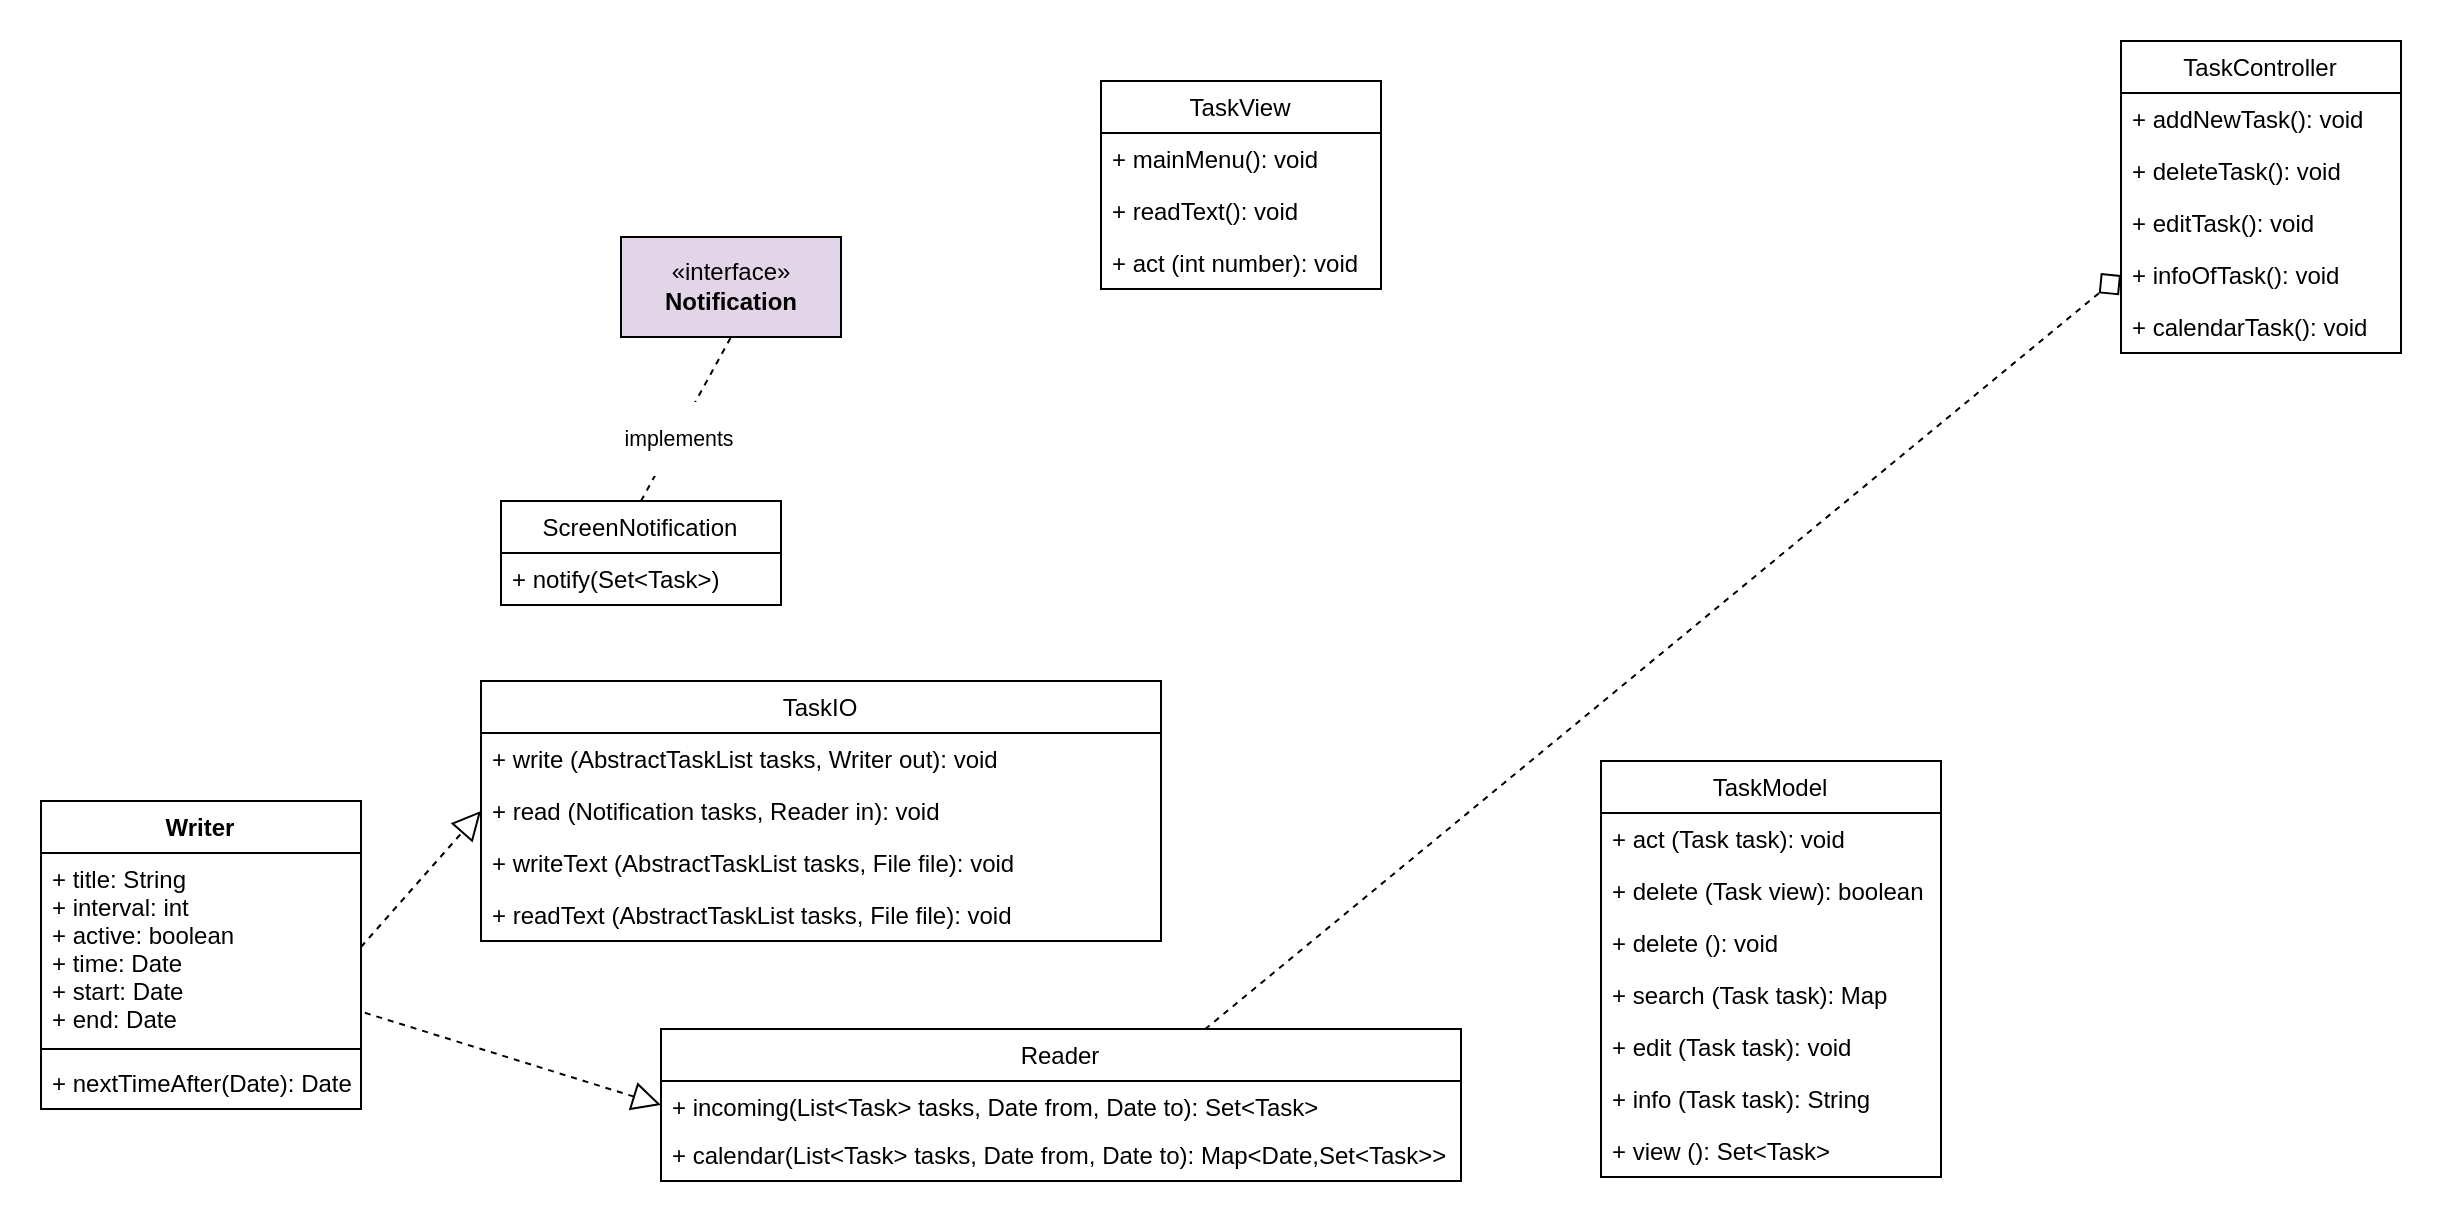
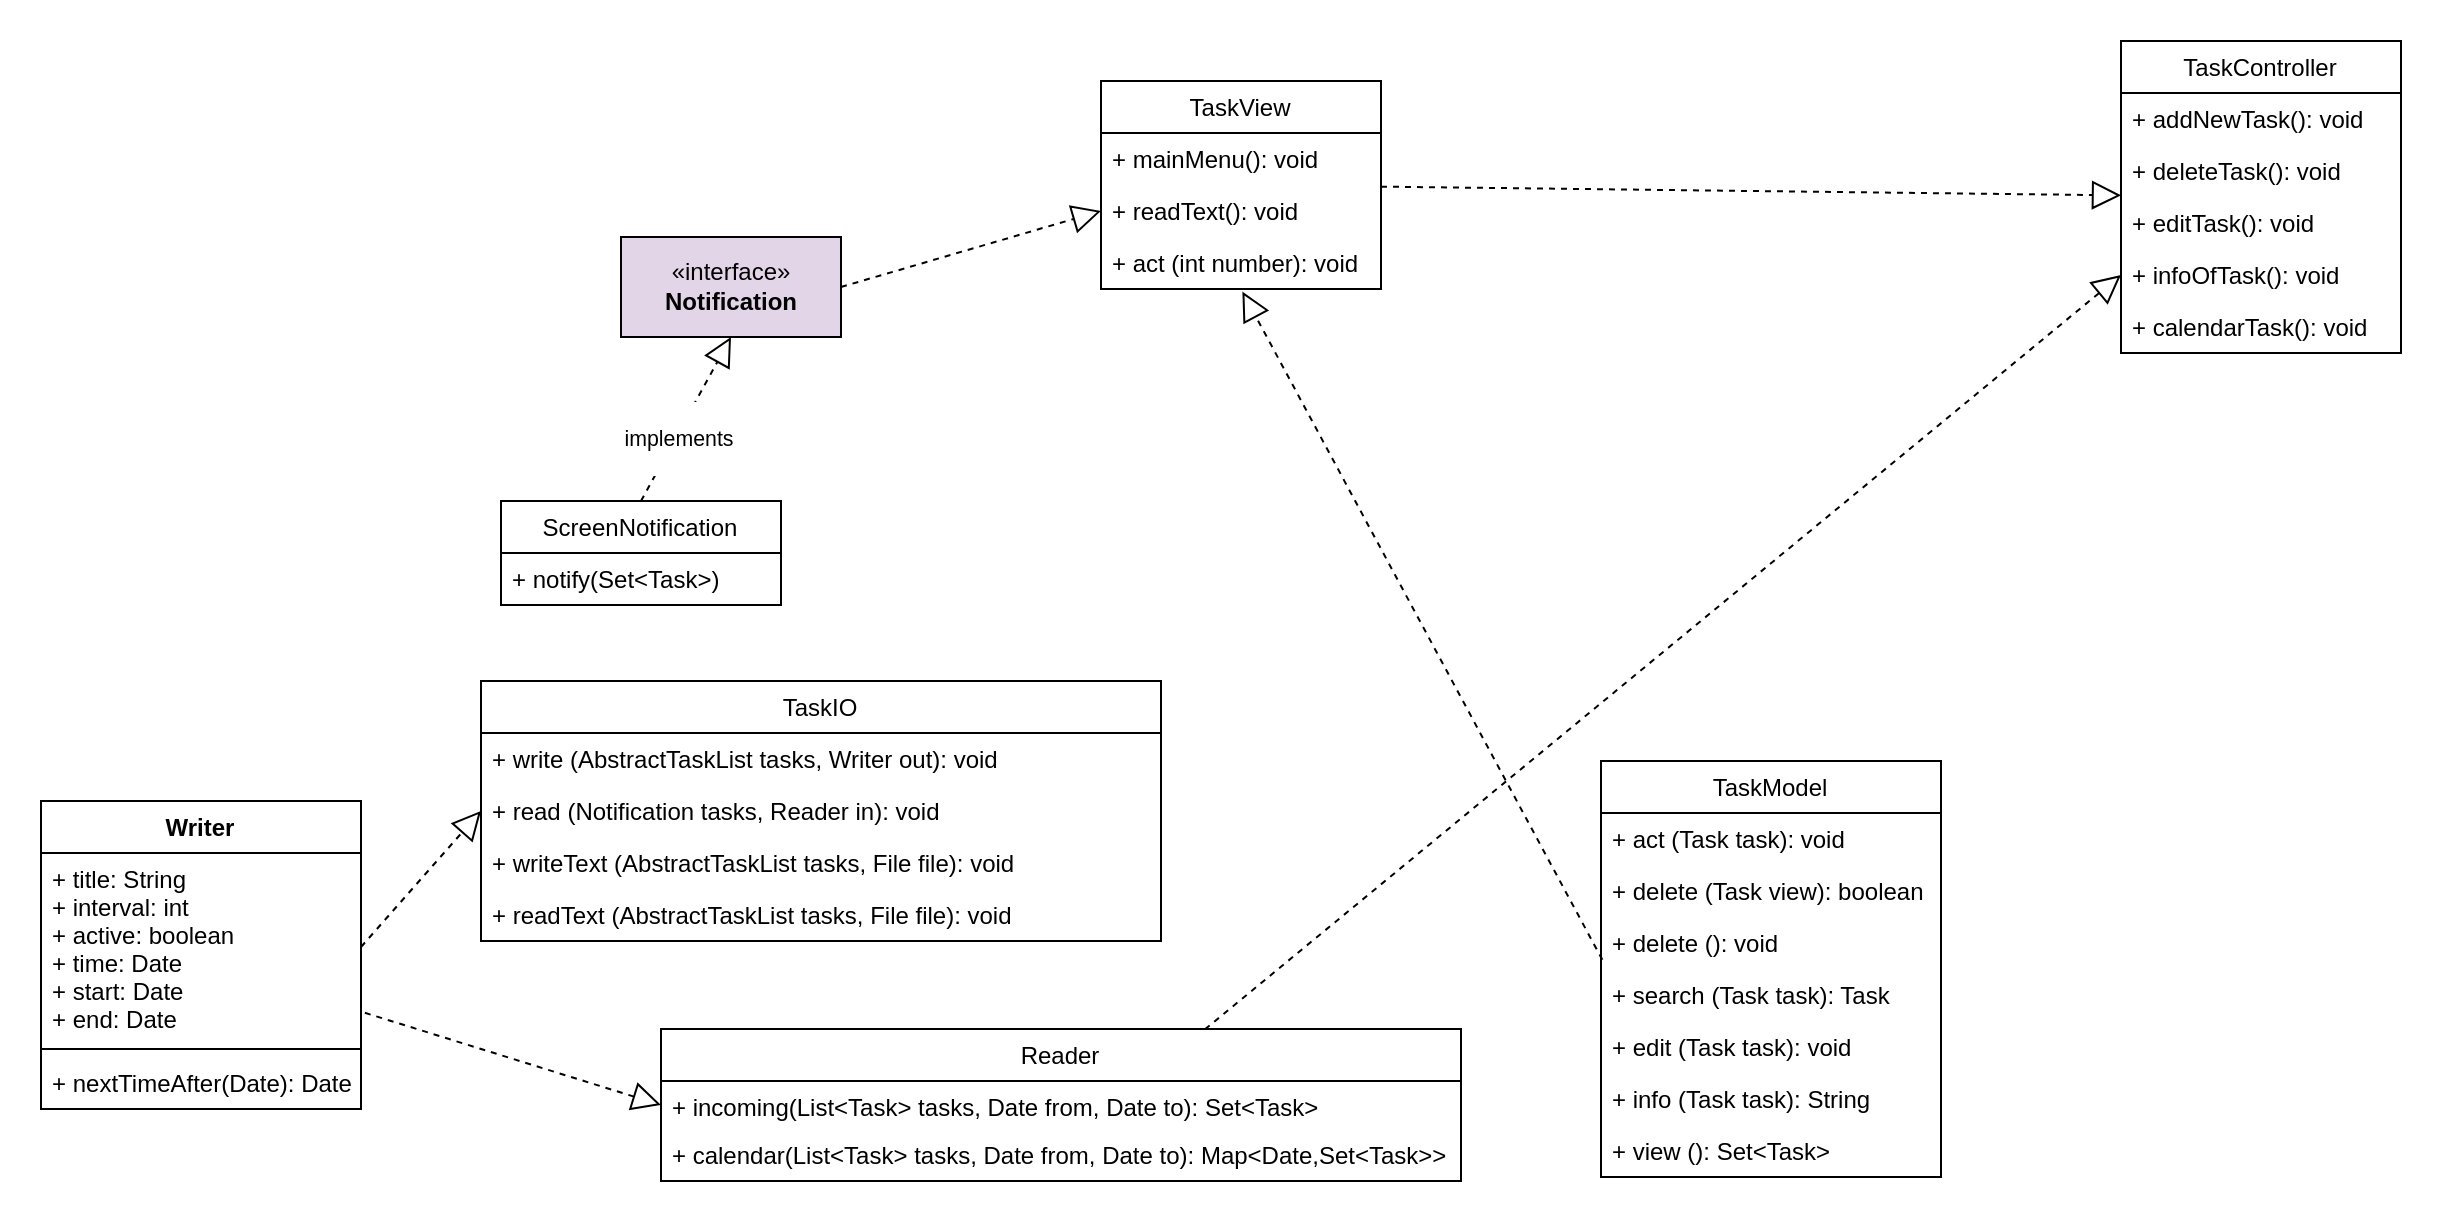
none -> (1736, 191)
none -> (957, 253)
(2098, 294) -> (2098, 294)
(723, 351) -> (716, 364)
none -> (1429, 638)
(1764, 996) -> (1771, 996)
